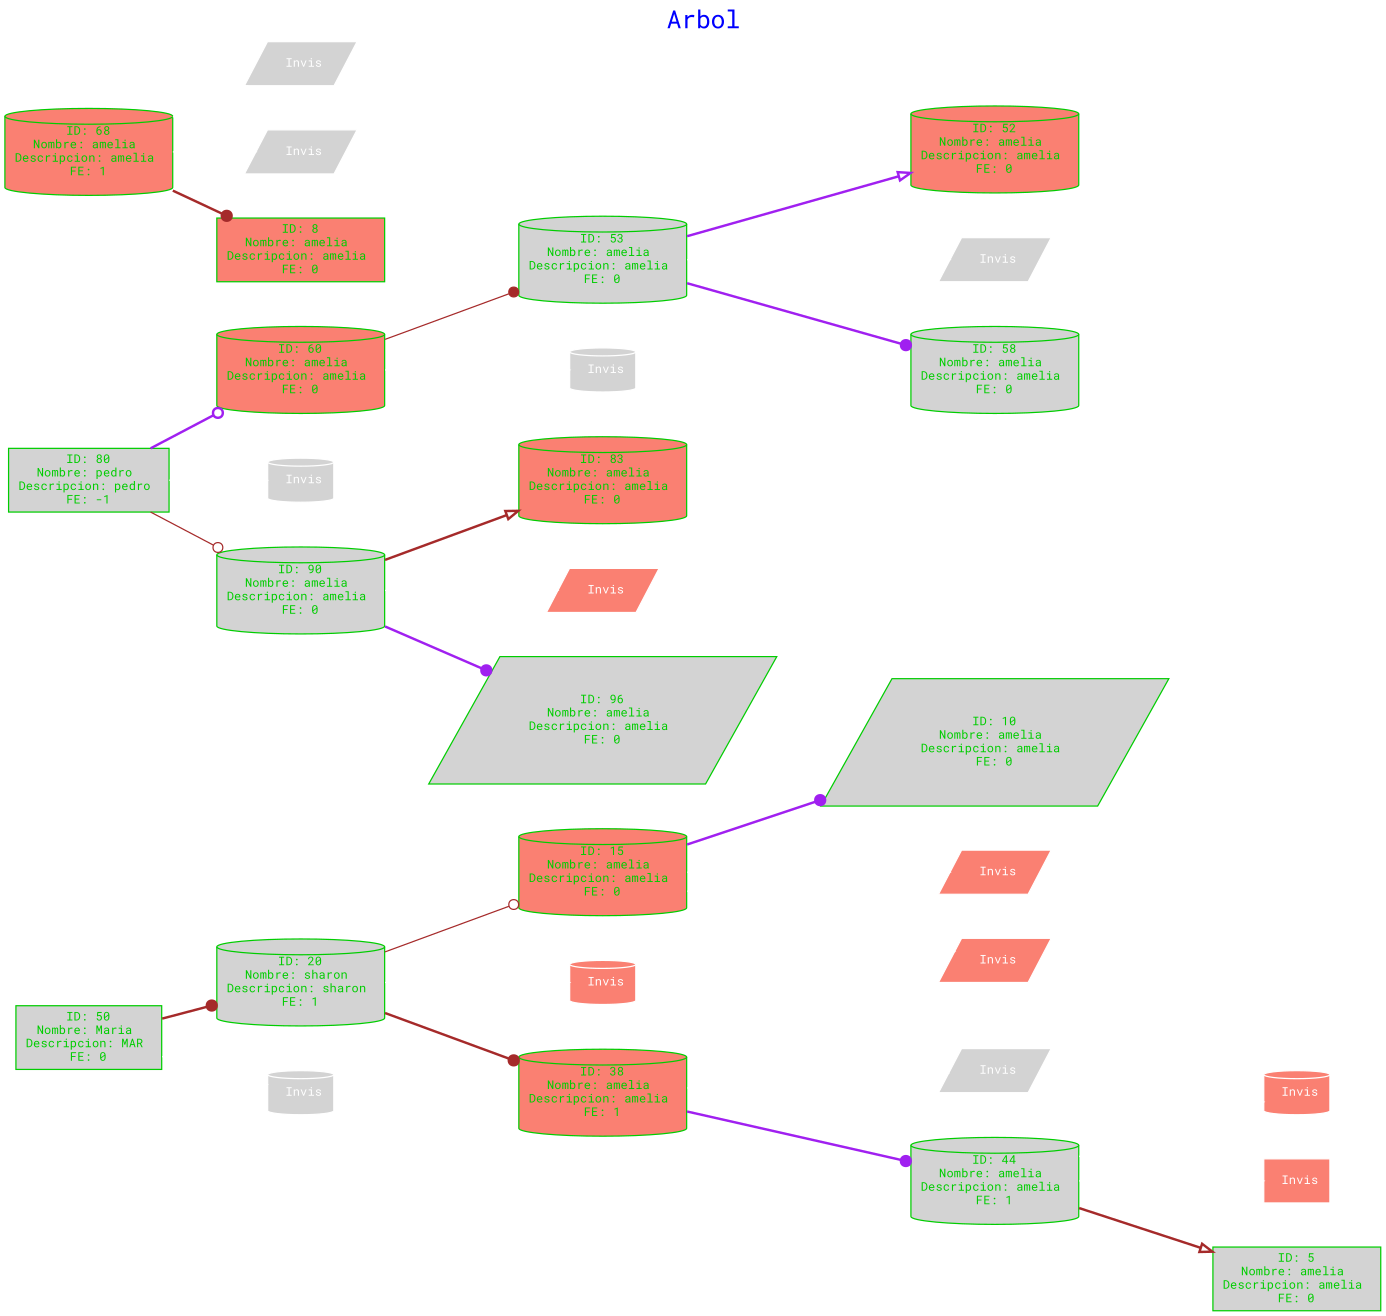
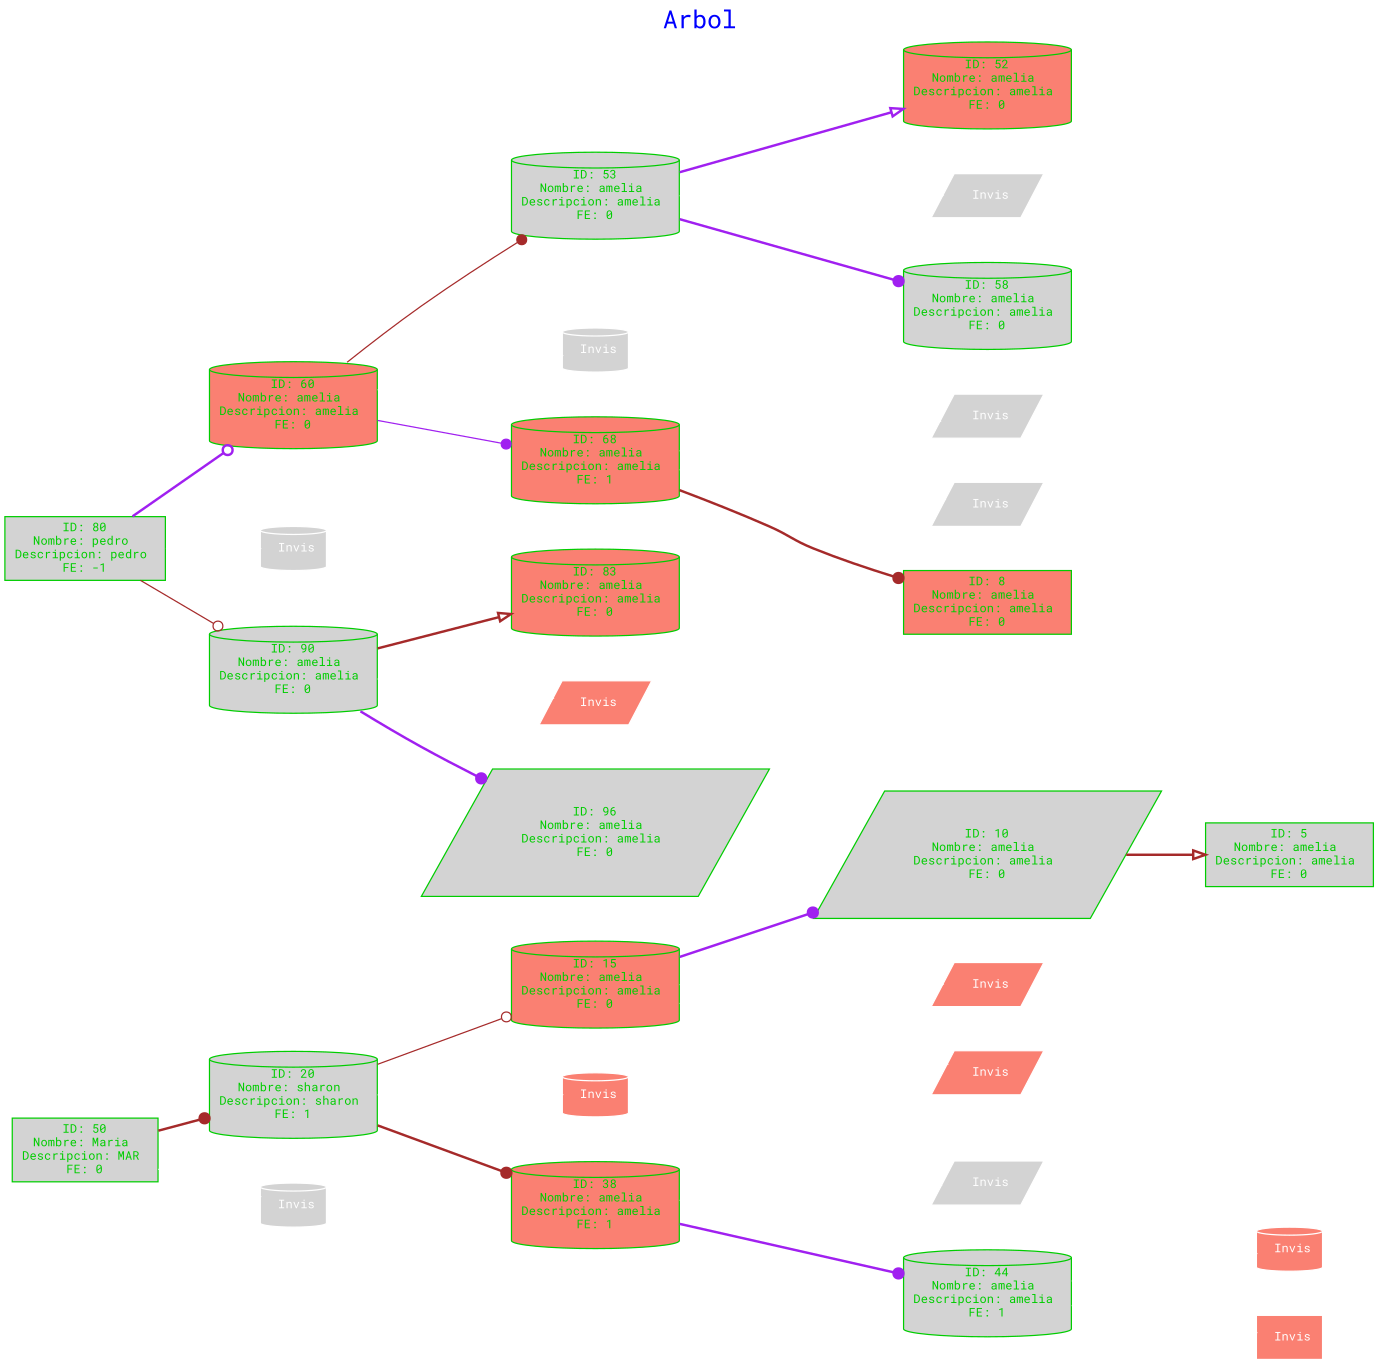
none -> (439, 432)
(1140, 1228) -> (1160, 855)
